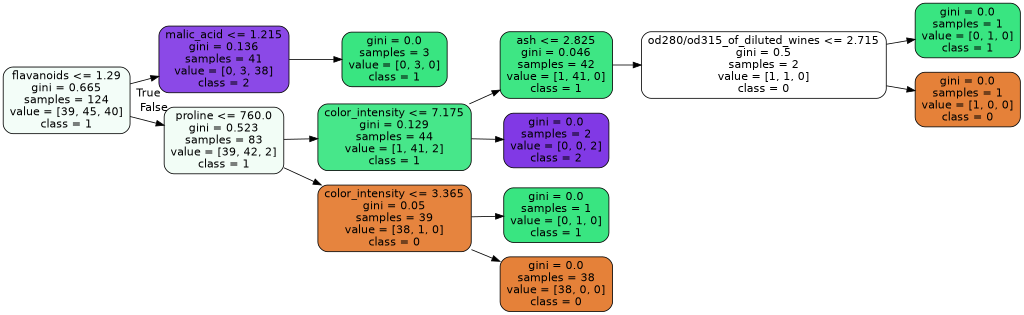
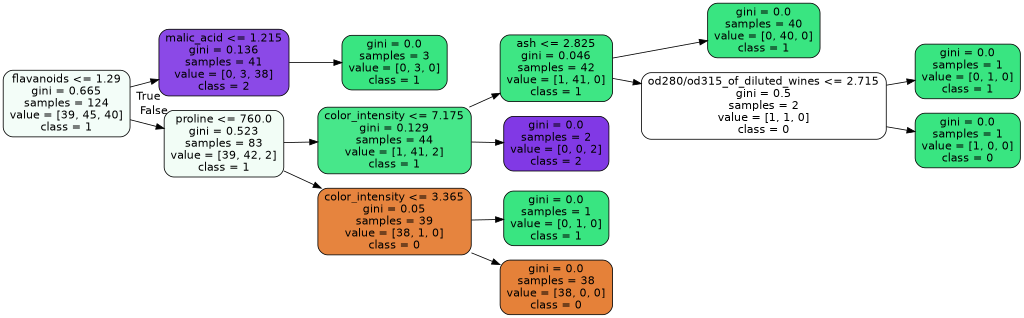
none -> (764, 31)
(968, 100) -> (968, 140)
